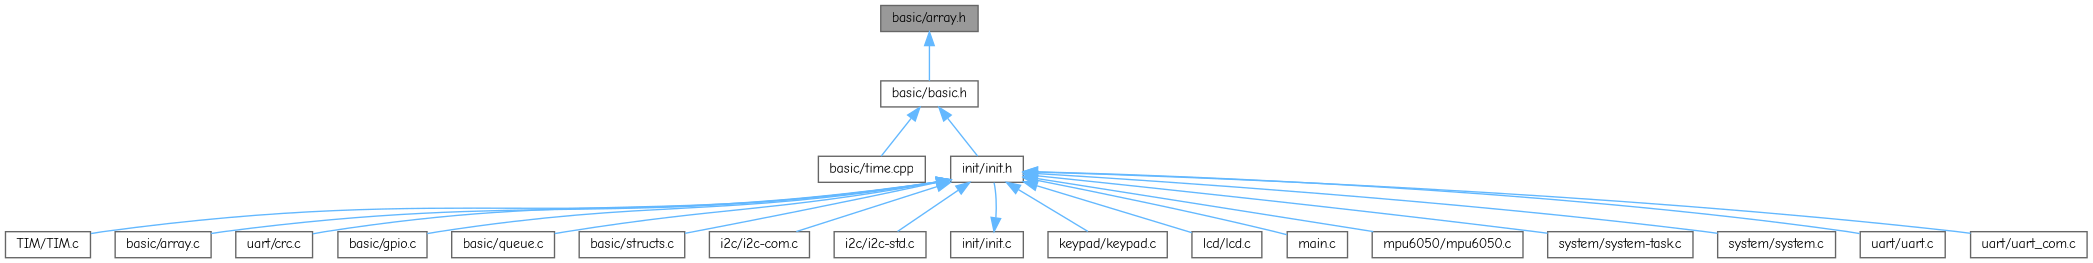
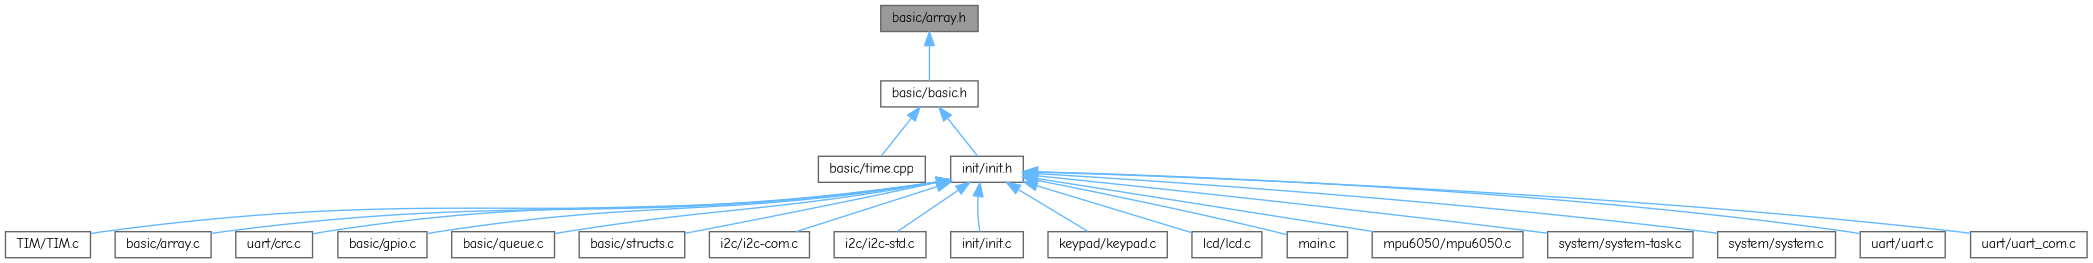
(996, 200) -> (978, 214)
